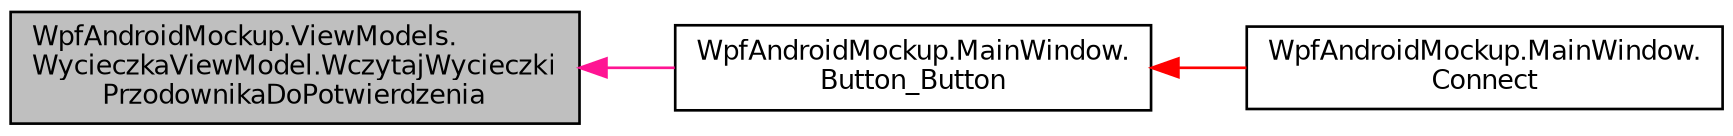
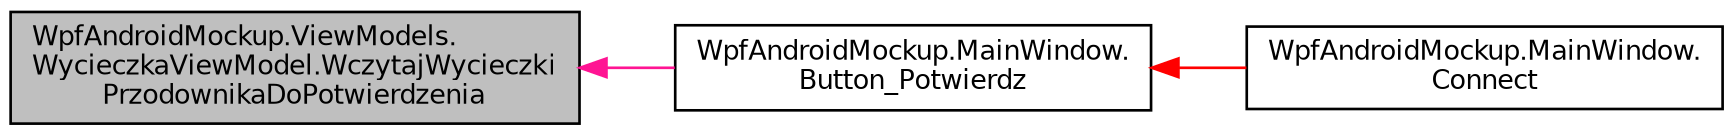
(913, 68) -> (913, 68)
